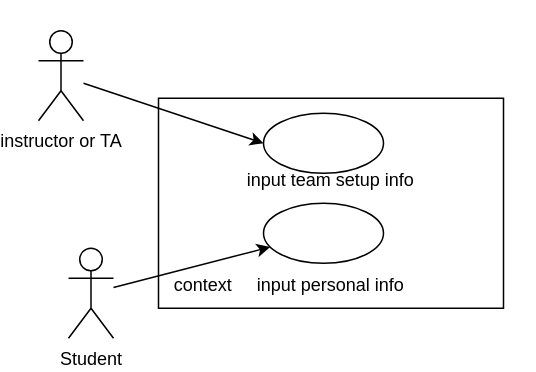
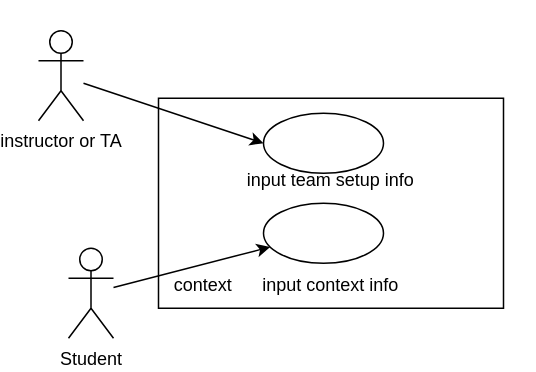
(331, 286) -> (331, 286)
